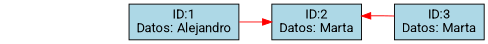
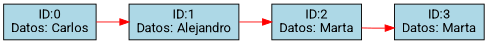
(383, 16) -> (373, 28)
none -> (50, 22)
